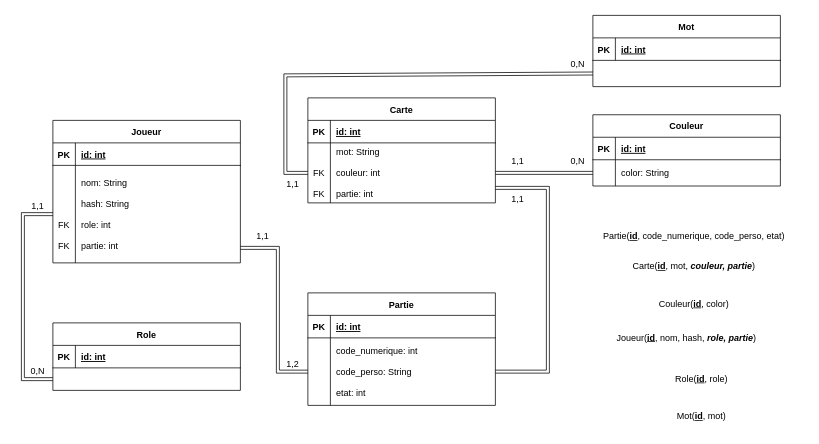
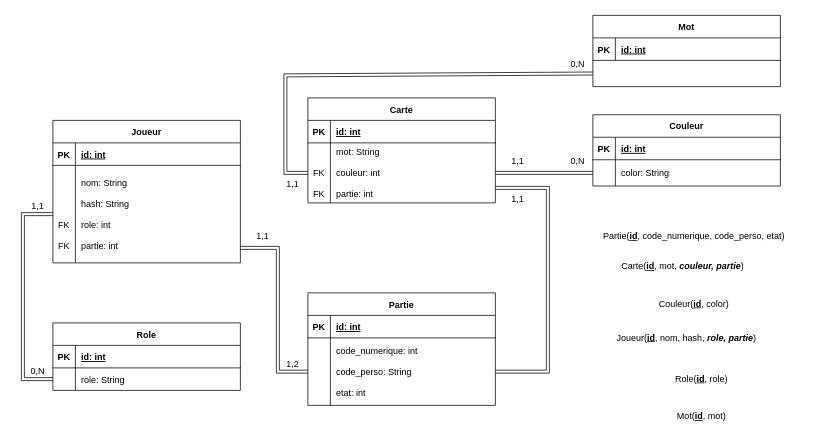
(694, 267) -> (683, 267)
none -> (158, 379)
